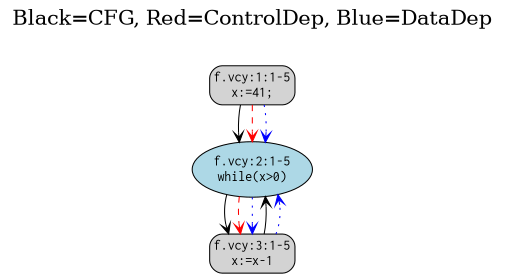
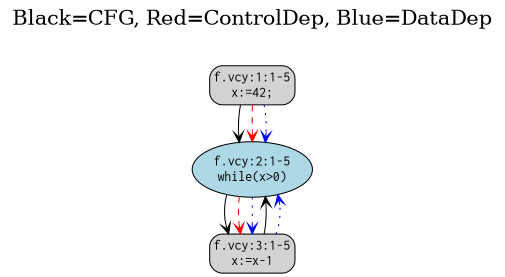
(252, 85) -> (252, 85)
